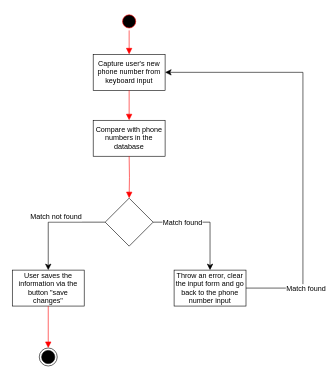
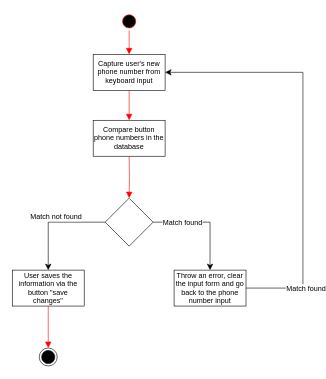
(129, 138) -> (129, 138)
